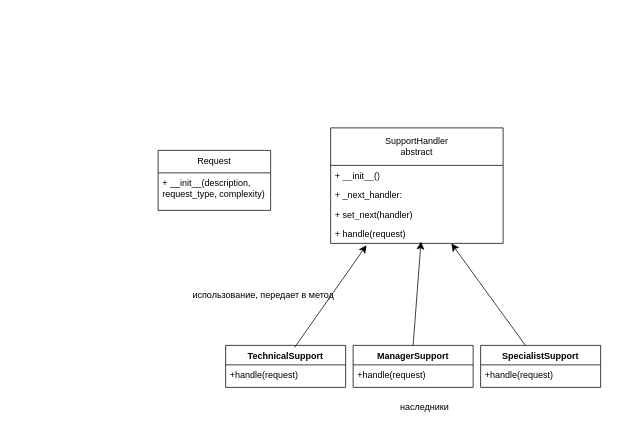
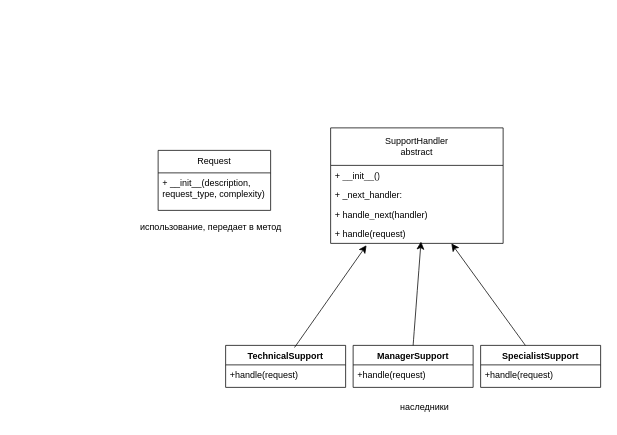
(380, 215) -> (387, 215)
(263, 295) -> (210, 228)
